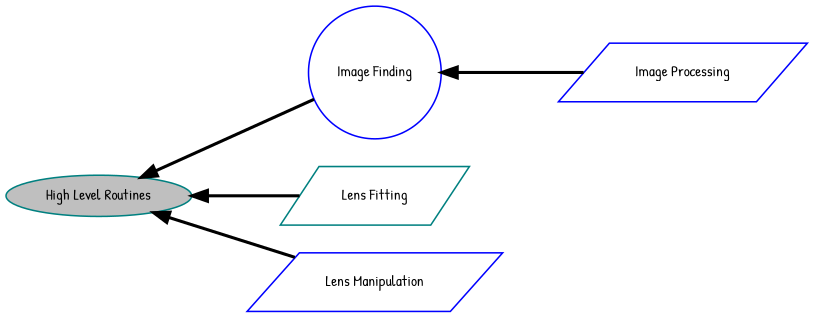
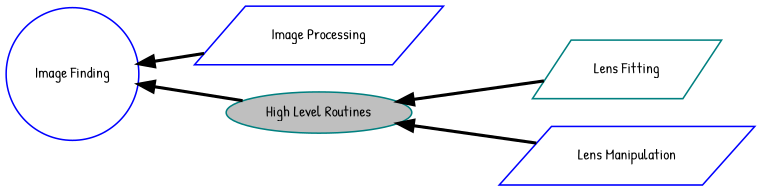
(235, 135) -> (198, 94)
